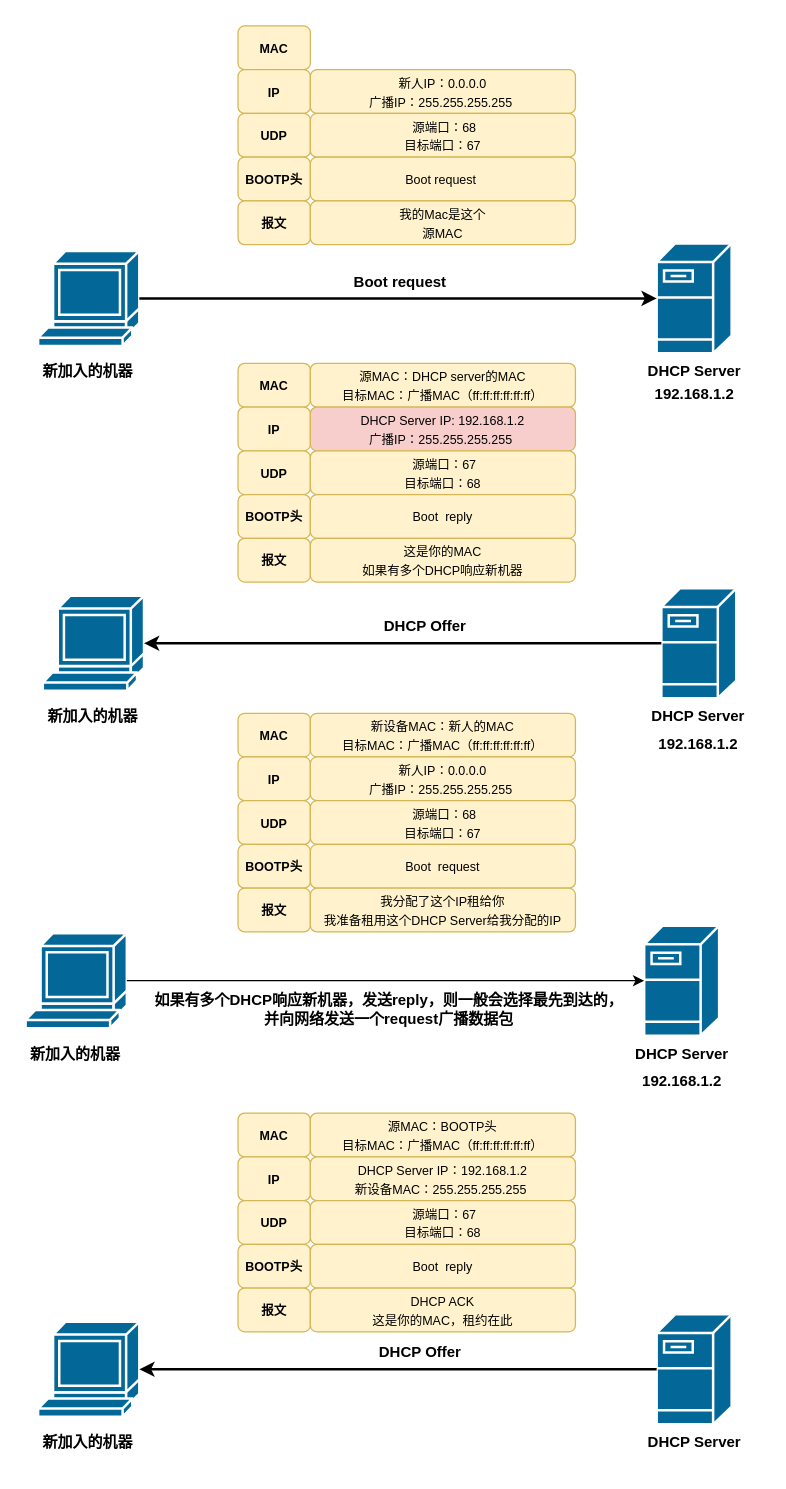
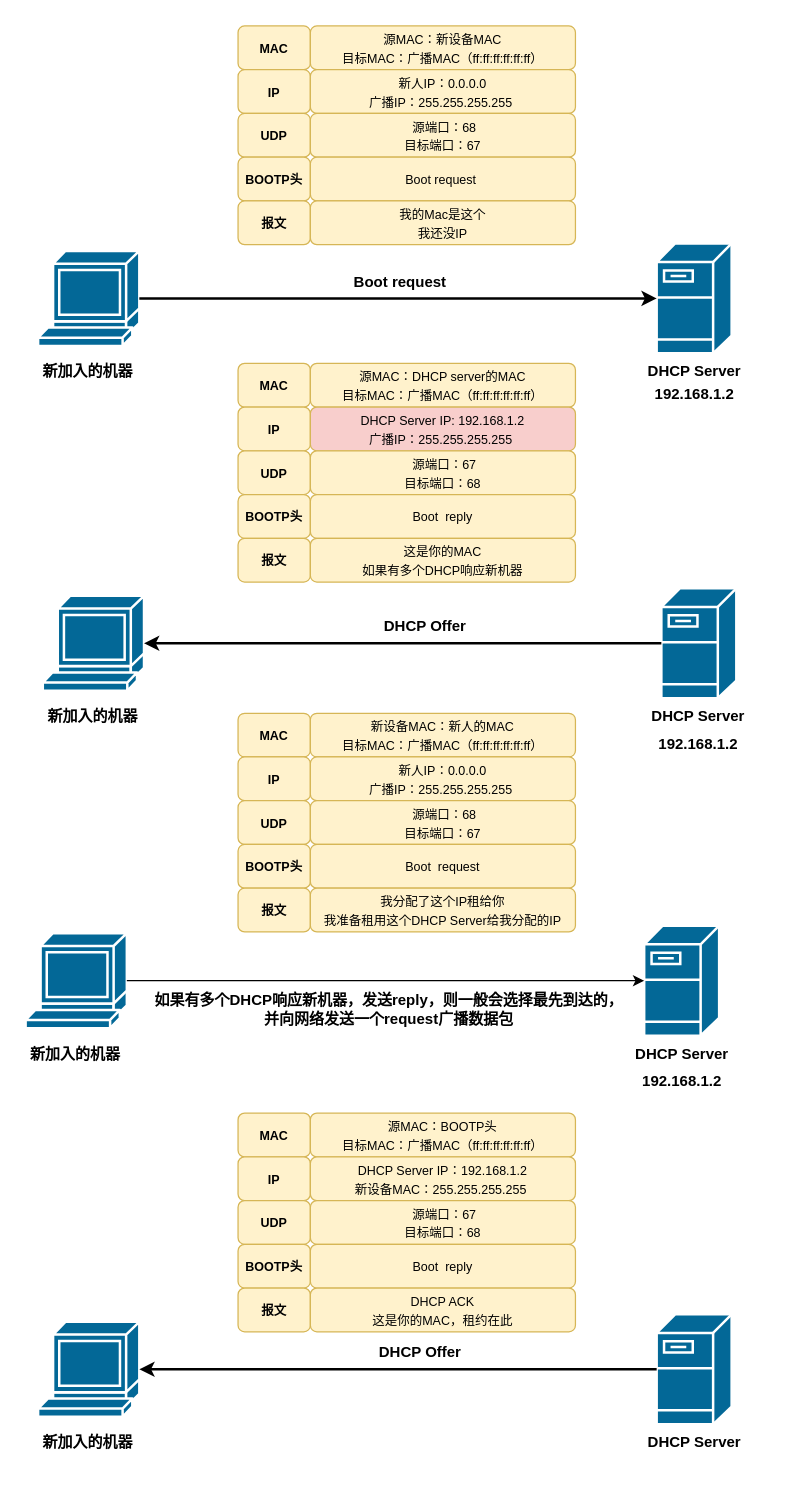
none -> (443, 48)
(443, 223) -> (443, 223)
